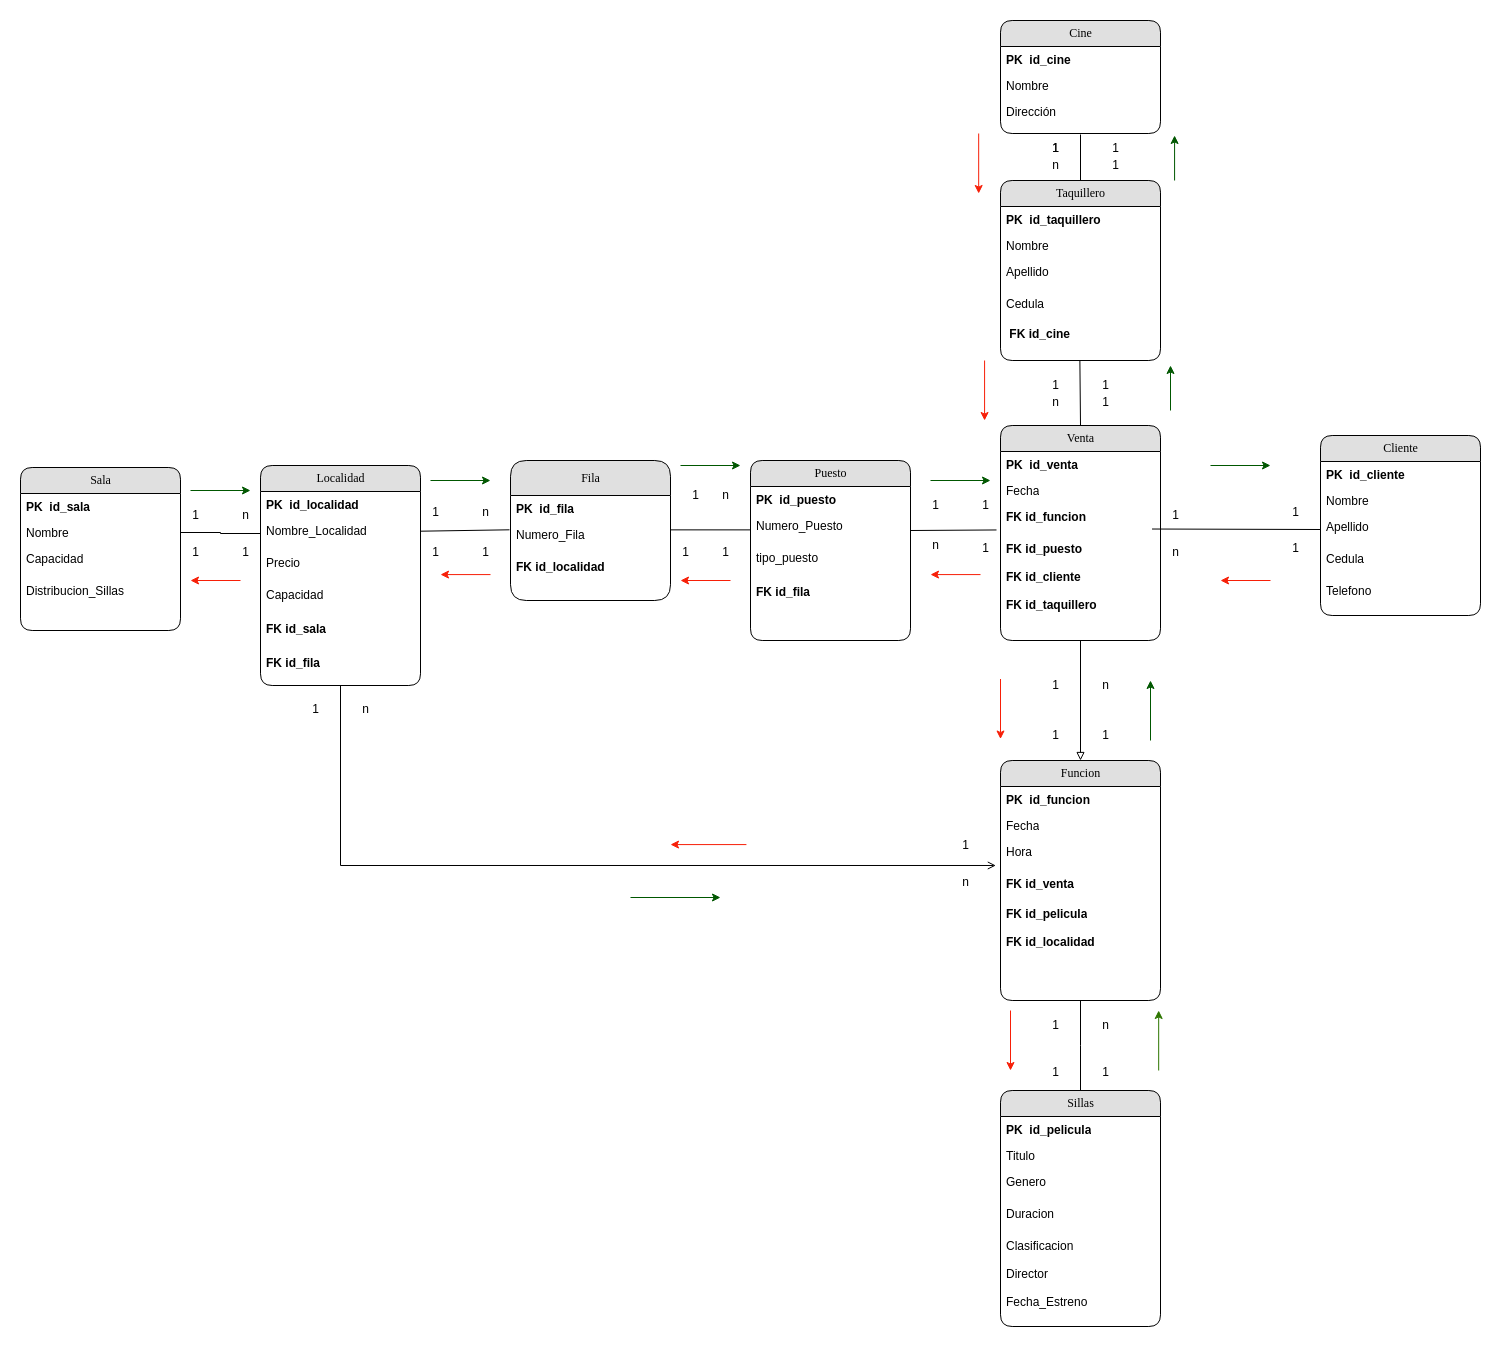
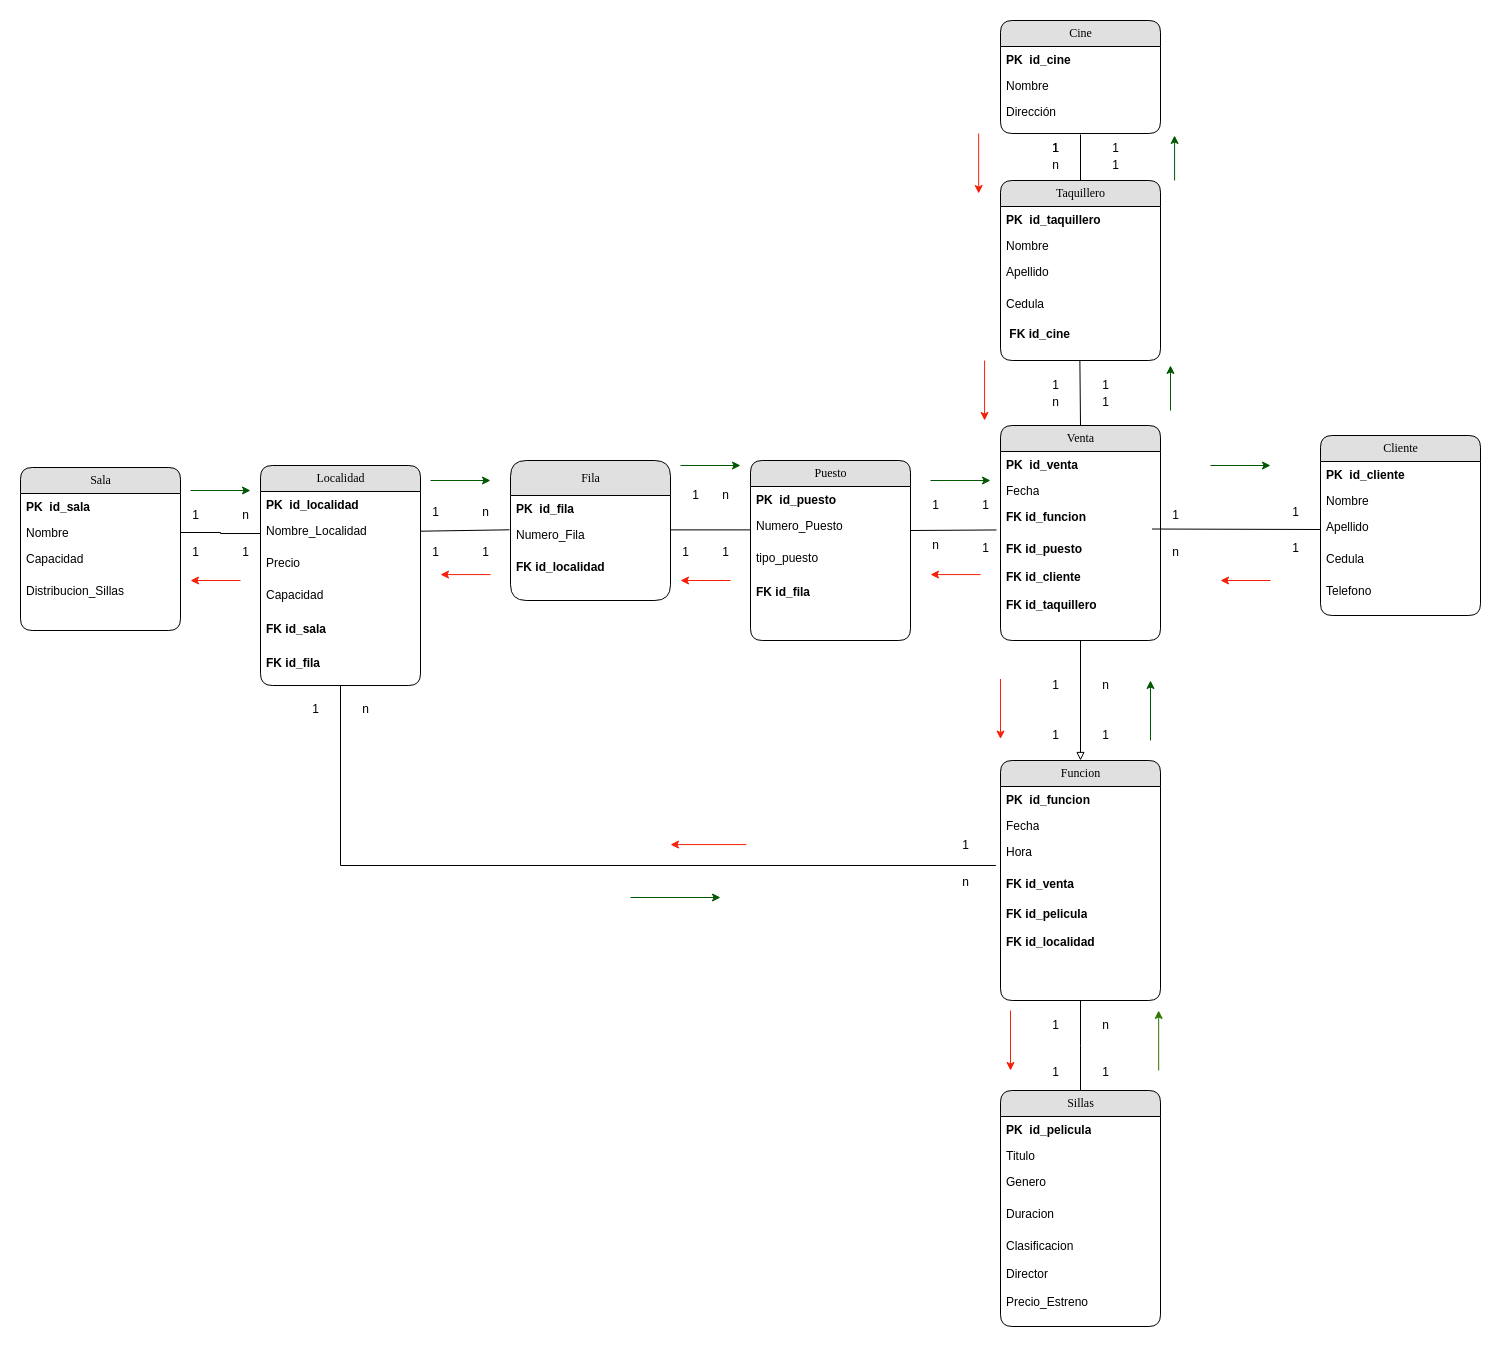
(991, 865) -> (992, 865)
(1050, 1303) -> (1052, 1303)
